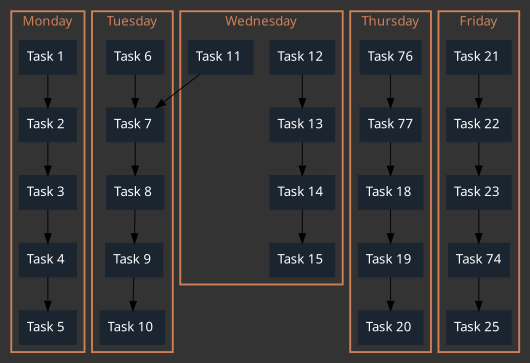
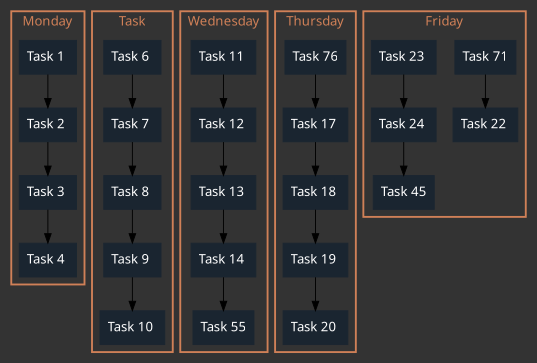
(132, 22) -> (132, 22)
(479, 57) -> (485, 57)
(186, 85) -> (223, 86)
(391, 125) -> (315, 125)
(479, 154) -> none
(302, 260) -> (223, 328)
(479, 260) -> (404, 125)
(48, 328) -> none
(479, 328) -> (404, 192)
